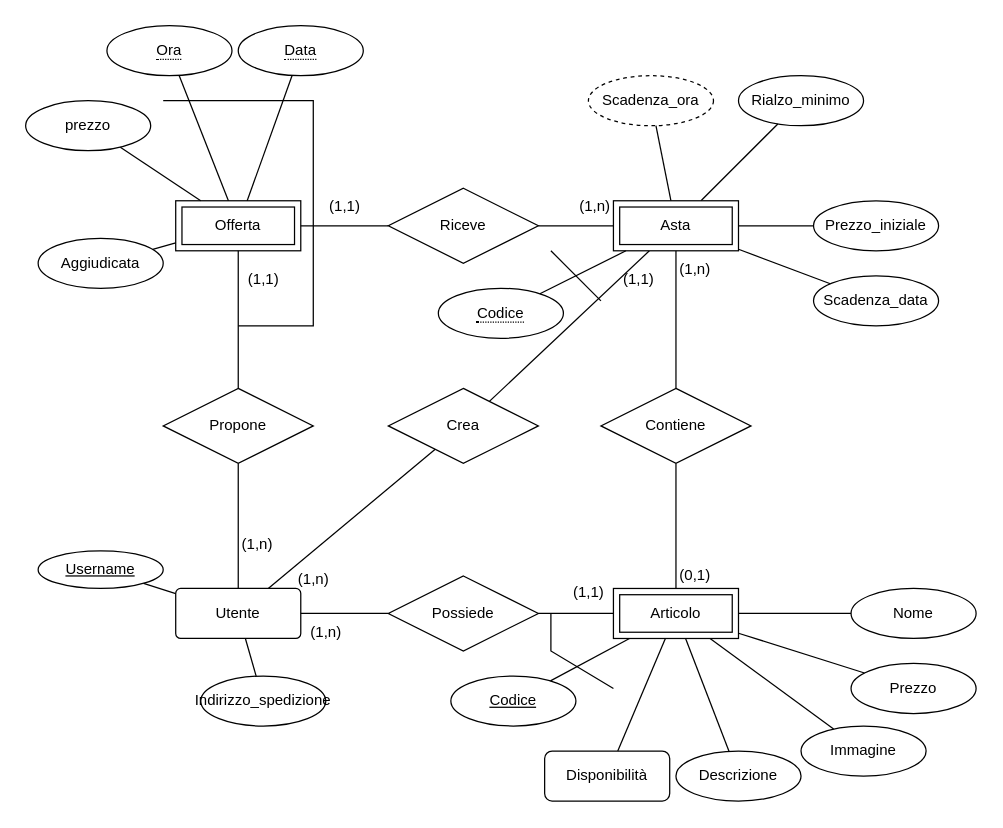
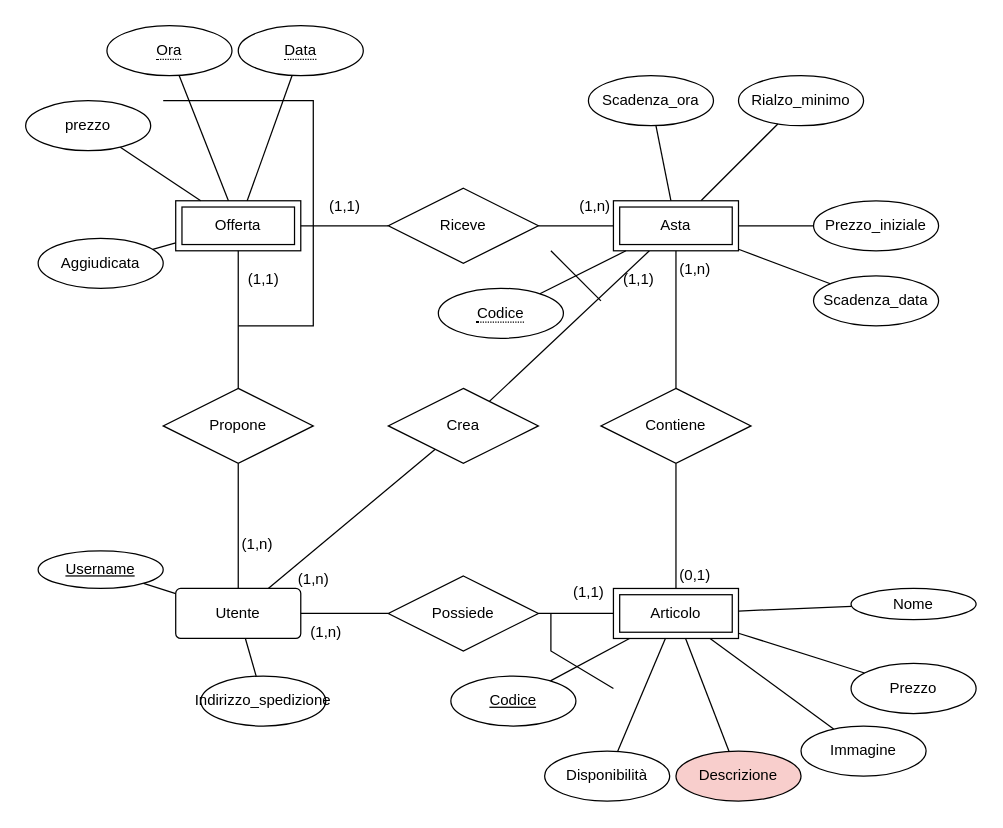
(651, 101) -> (651, 101)
(913, 613) -> (913, 604)
(607, 776) -> (607, 776)
(738, 776) -> (738, 776)
